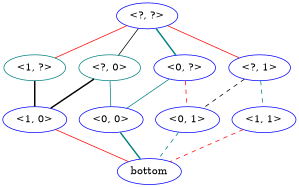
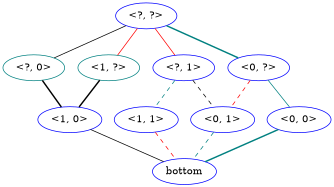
(110, 94) -> none
(92, 146) -> (127, 146)
